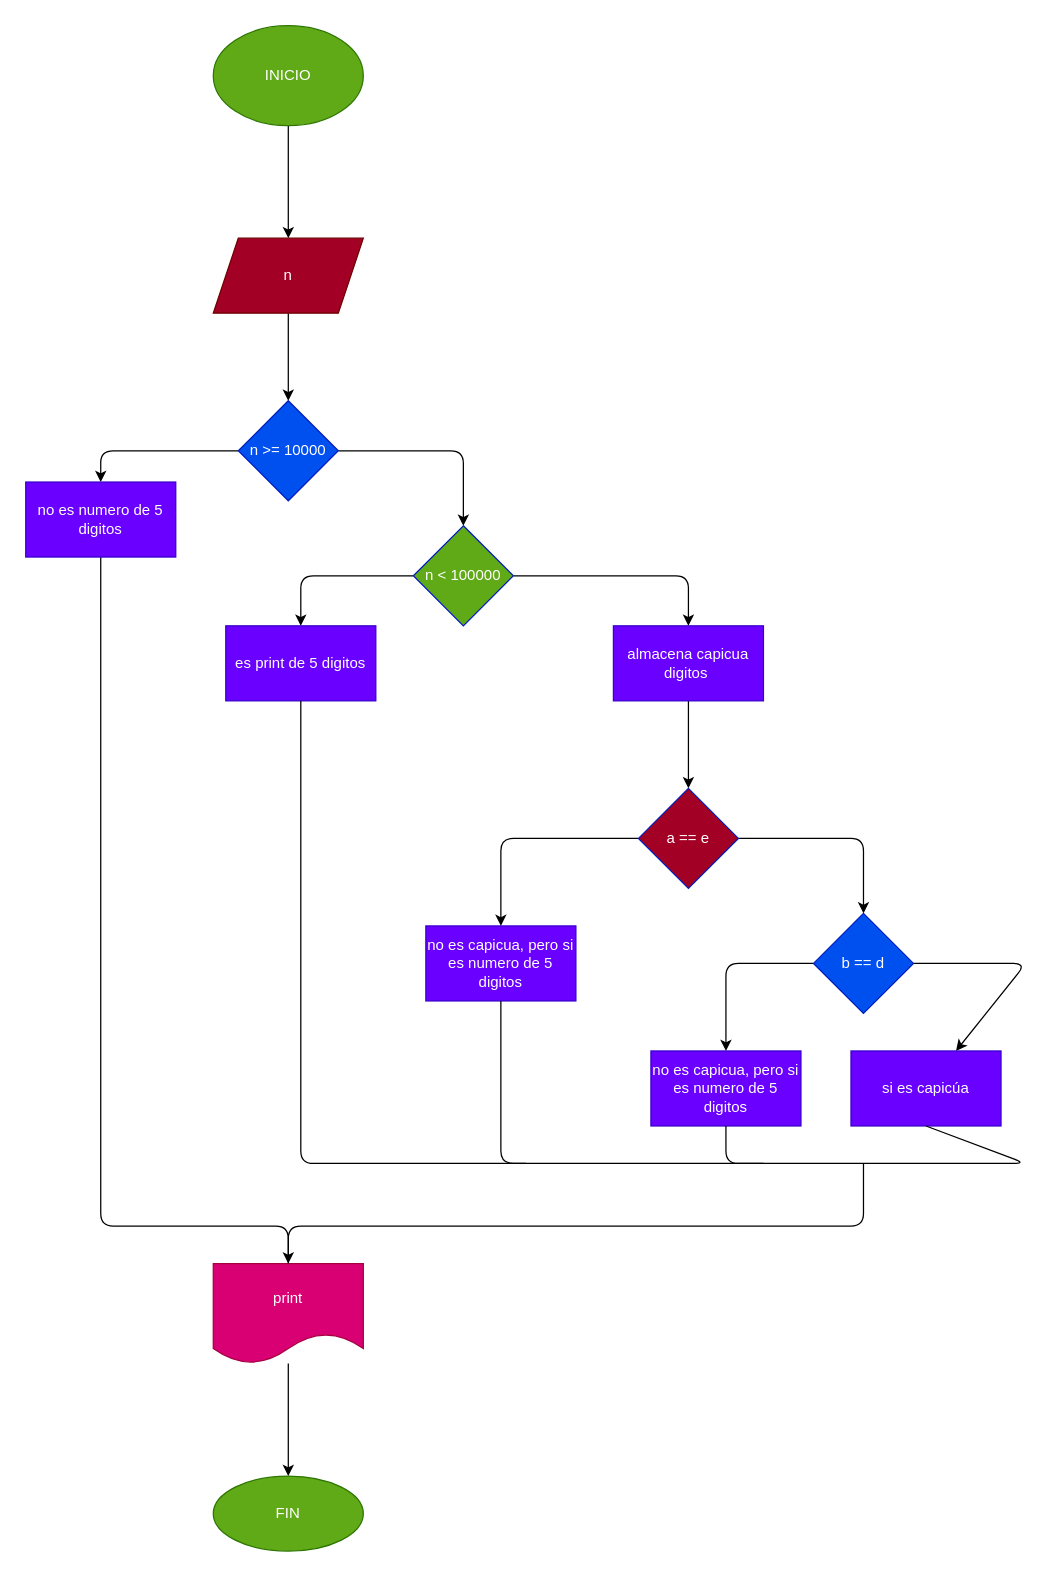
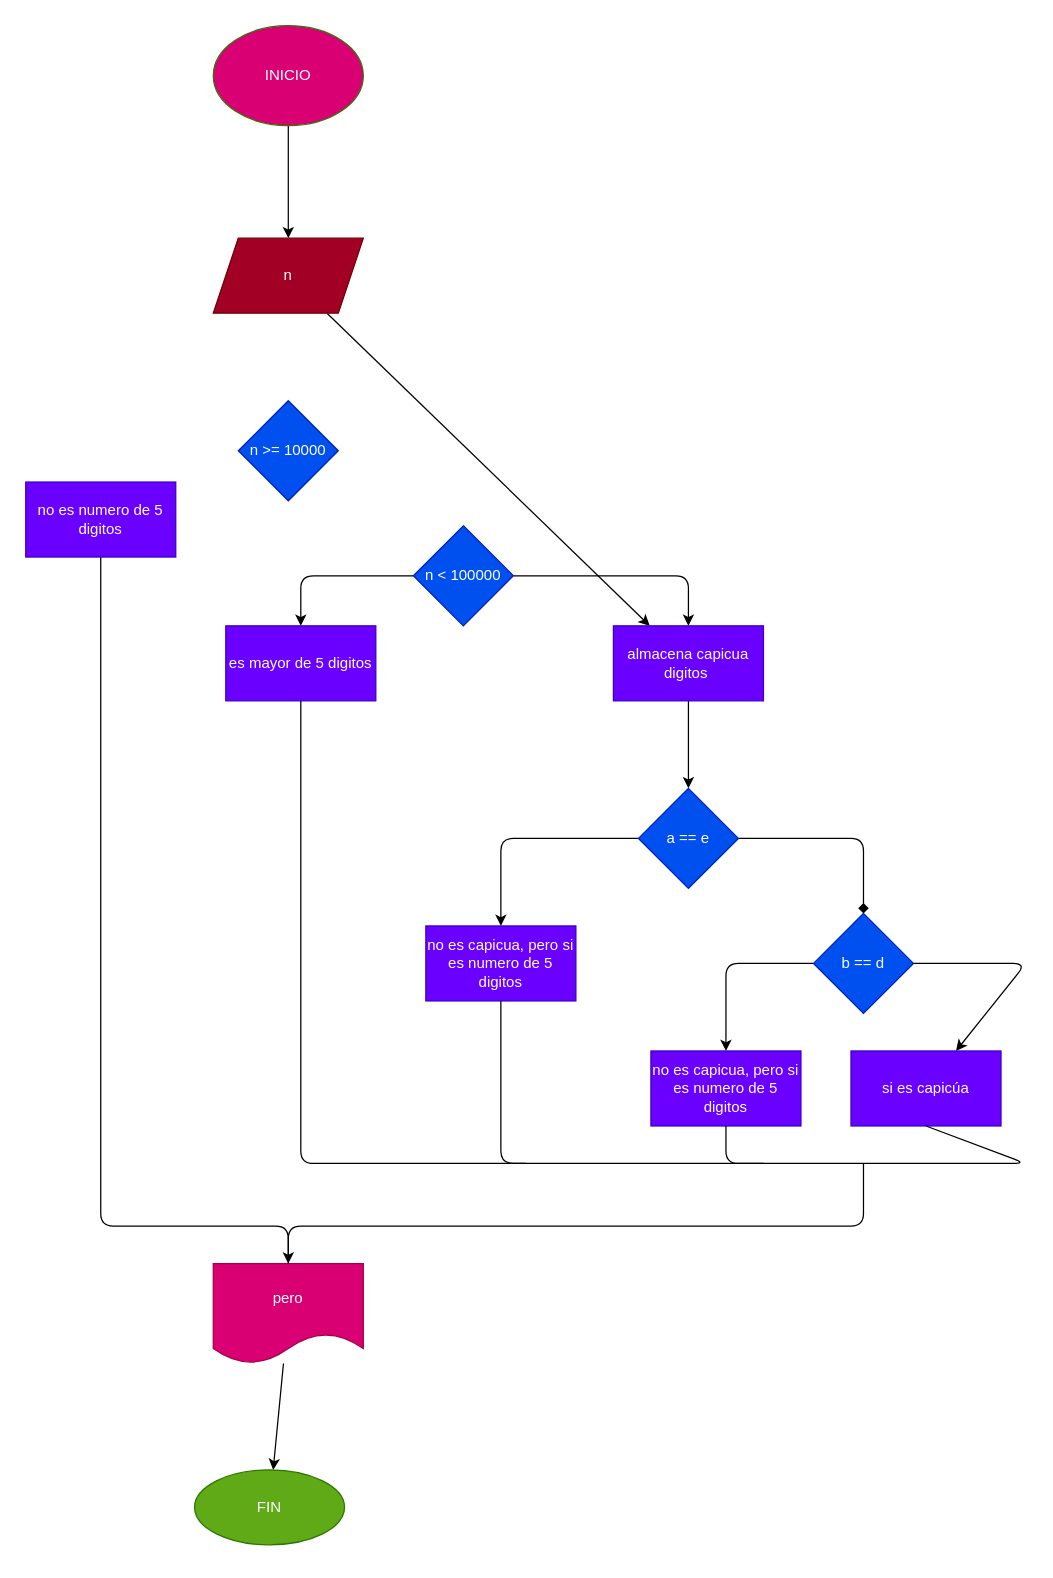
(288, 76) -> (288, 76)
(288, 352) -> (485, 466)
(163, 451) -> none
(429, 451) -> none
(463, 576) -> (463, 576)
(301, 663) -> (301, 663)
(688, 838) -> (688, 838)
(863, 903) -> (863, 902)
(288, 1298) -> (288, 1298)
(288, 1513) -> (269, 1507)
